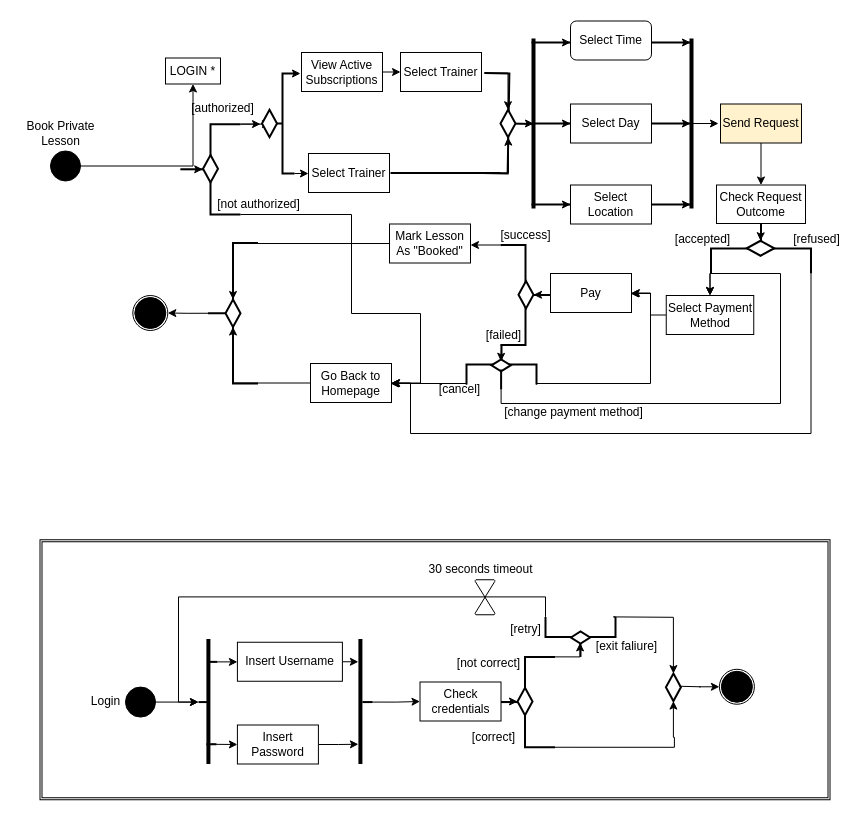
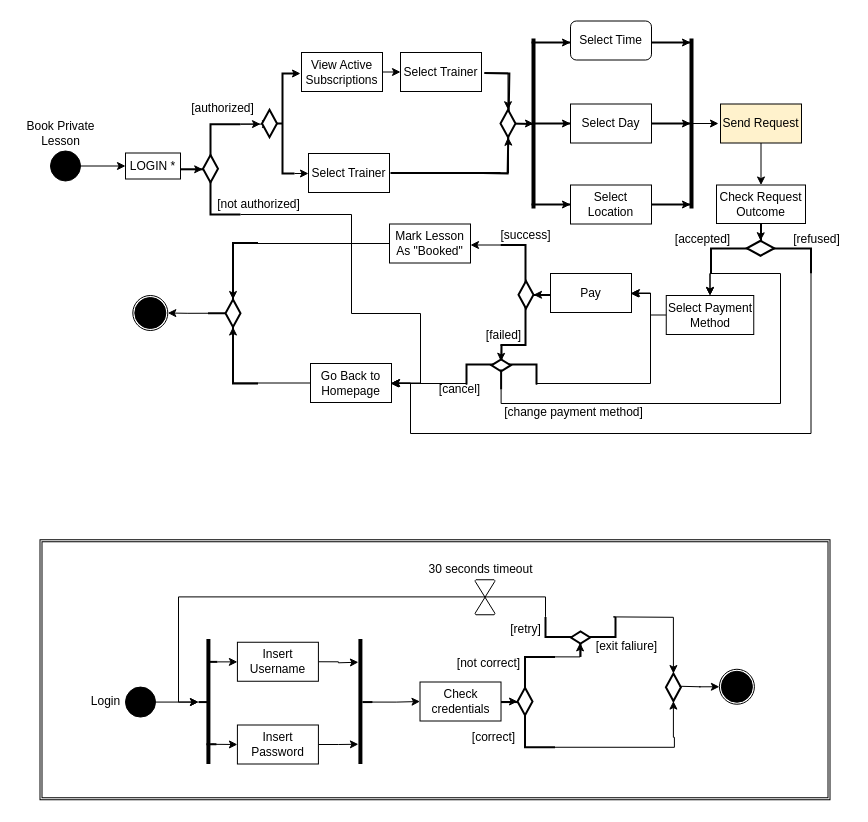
(193, 71) -> (153, 166)
(290, 662) -> (278, 662)
